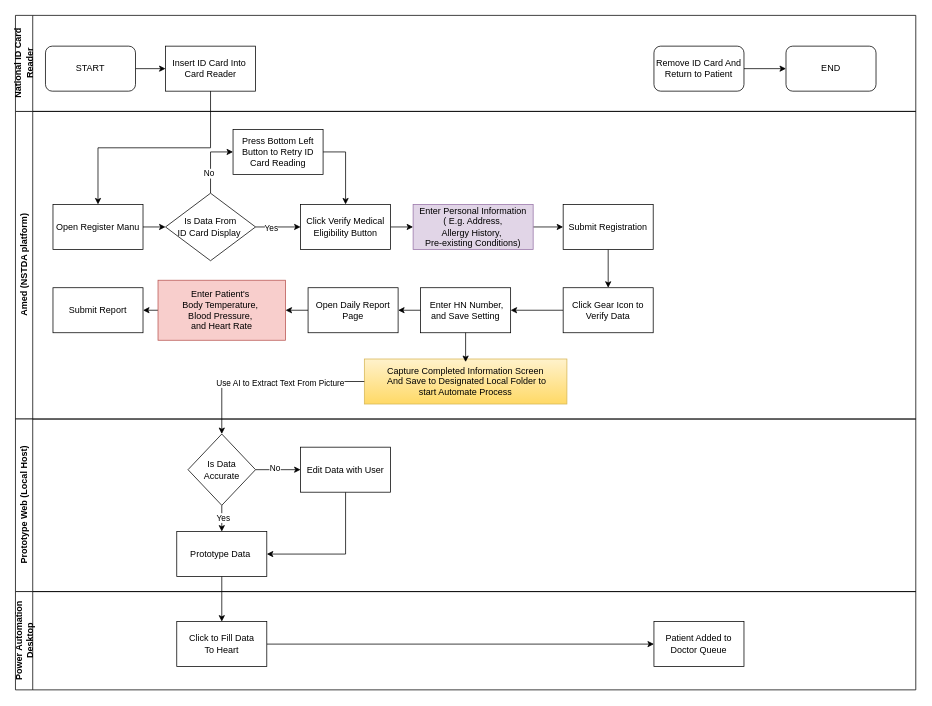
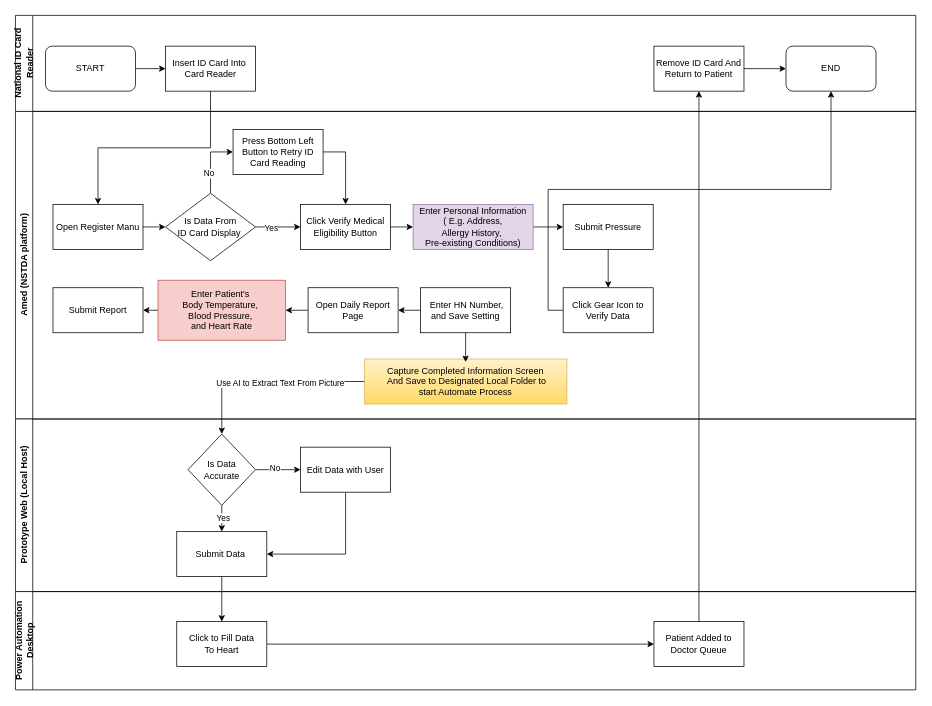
(699, 69) -> (699, 69)
none -> (699, 191)
(608, 227) -> (608, 227)
(531, 310) -> (689, 189)
(222, 554) -> (222, 554)
